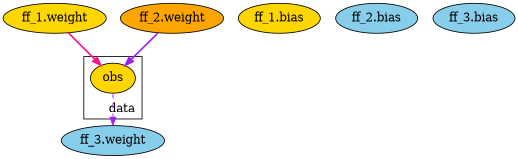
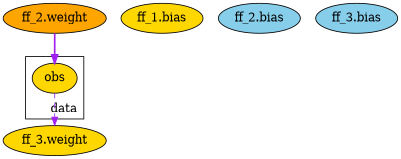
(55, 18) -> none
(113, 141) -> (55, 141)
